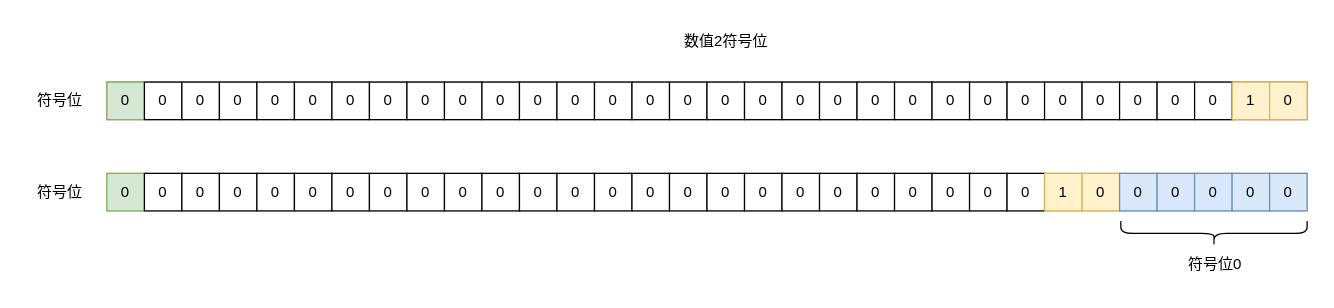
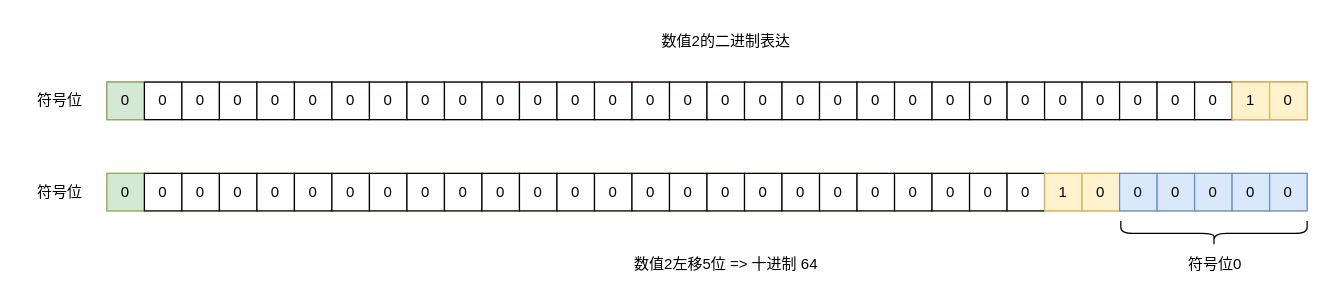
(726, 42) -> (726, 42)
none -> (726, 264)
